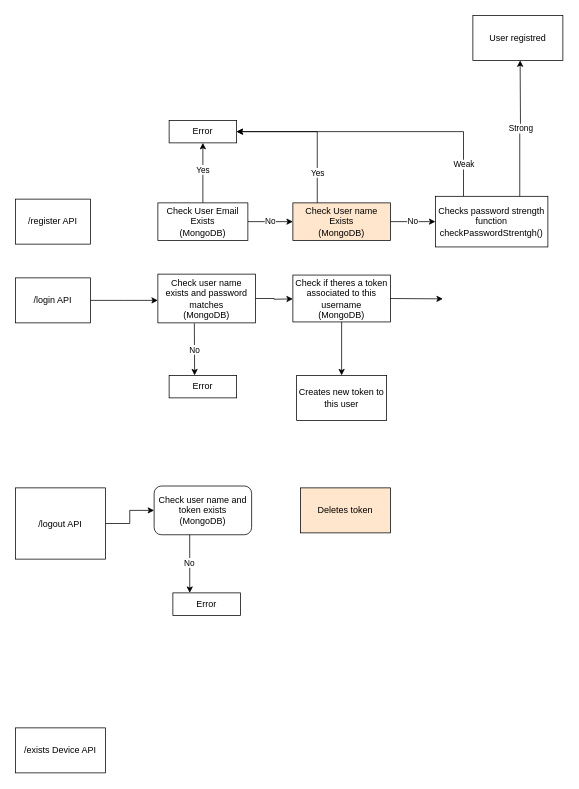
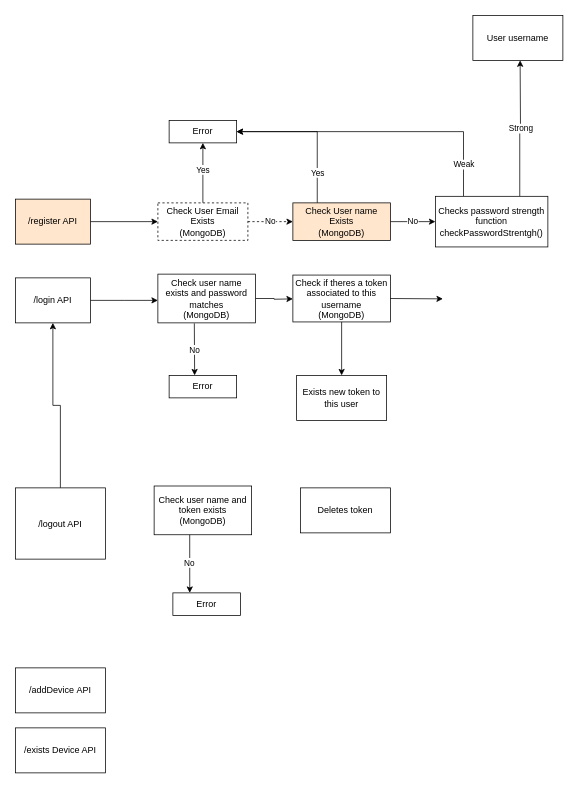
(518, 38) -> (518, 38)
(53, 222) -> (53, 222)
none -> (122, 222)
(203, 222) -> (203, 222)
(257, 222) -> (257, 222)
(342, 398) -> (342, 398)
(203, 510) -> (203, 510)
(345, 510) -> (345, 510)
(130, 519) -> (60, 443)
none -> (60, 690)
